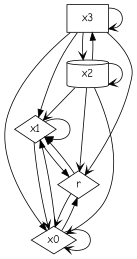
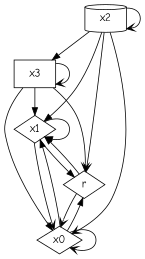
(83, 42) -> none
(62, 101) -> (82, 78)
